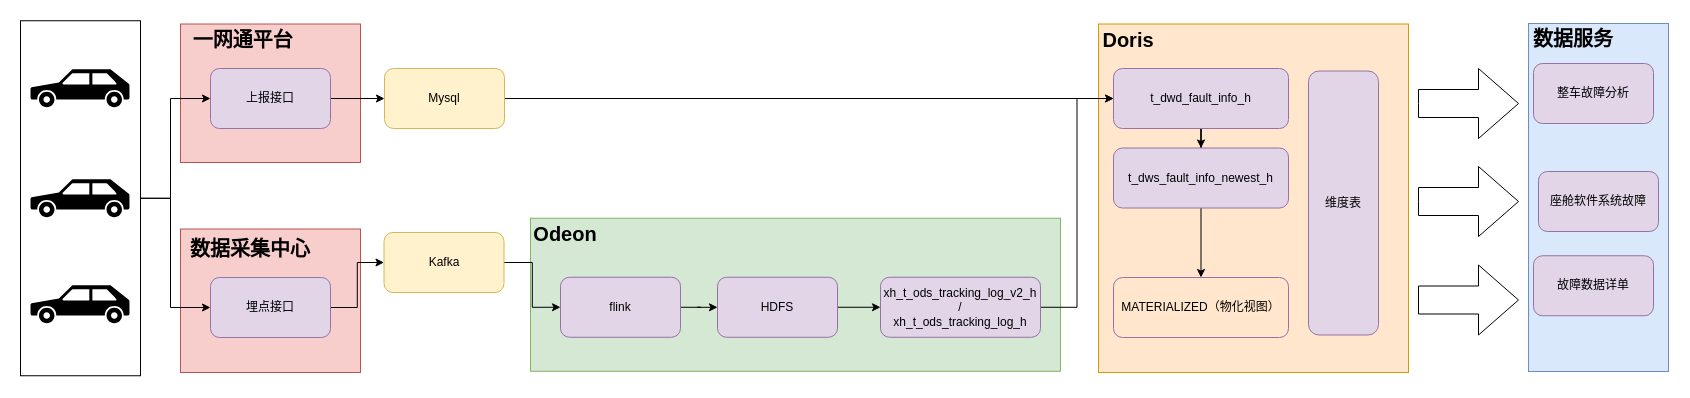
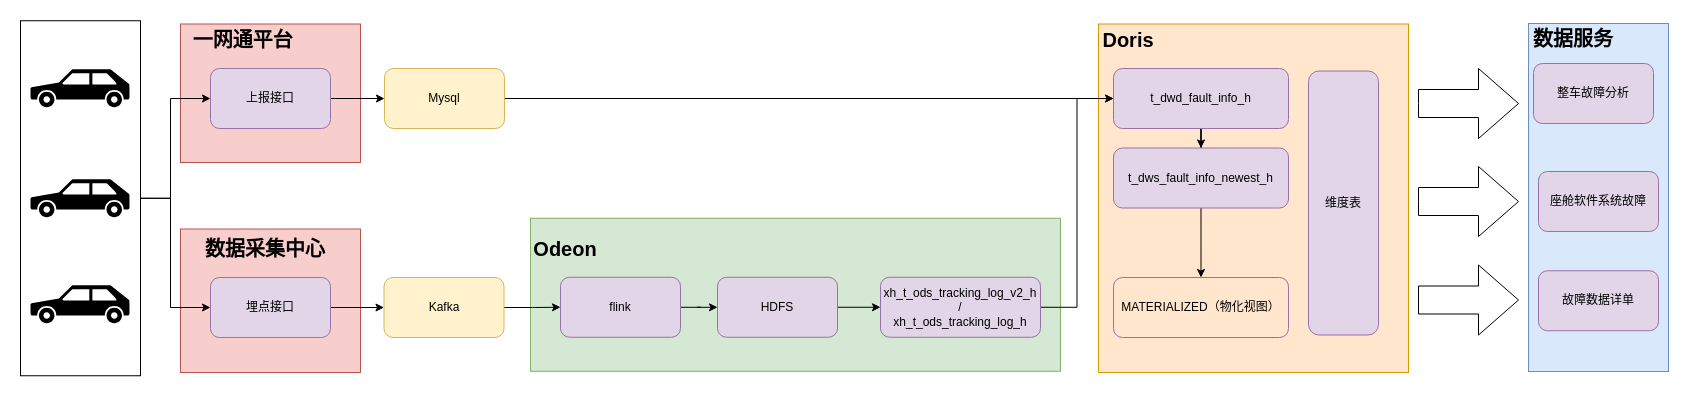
(566, 233) -> (566, 248)
(251, 248) -> (266, 248)
(444, 263) -> (444, 308)
(1594, 286) -> (1599, 301)
